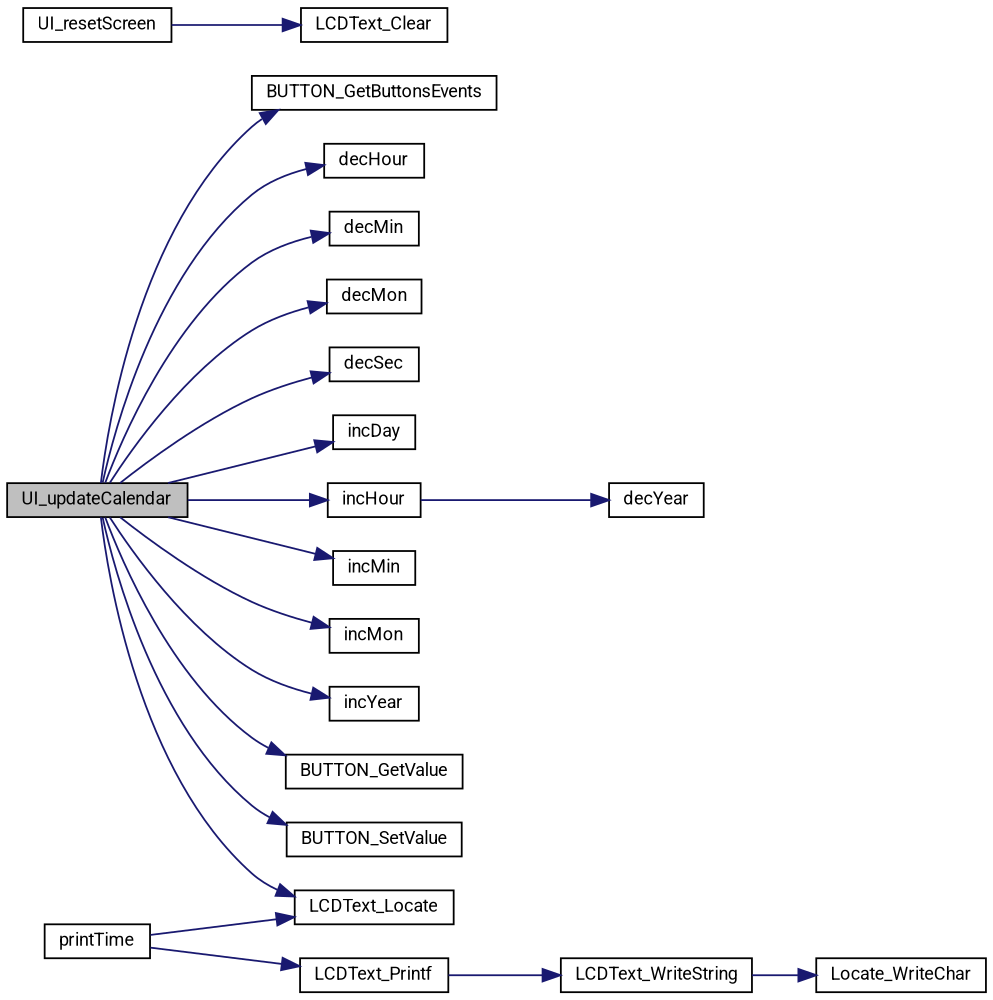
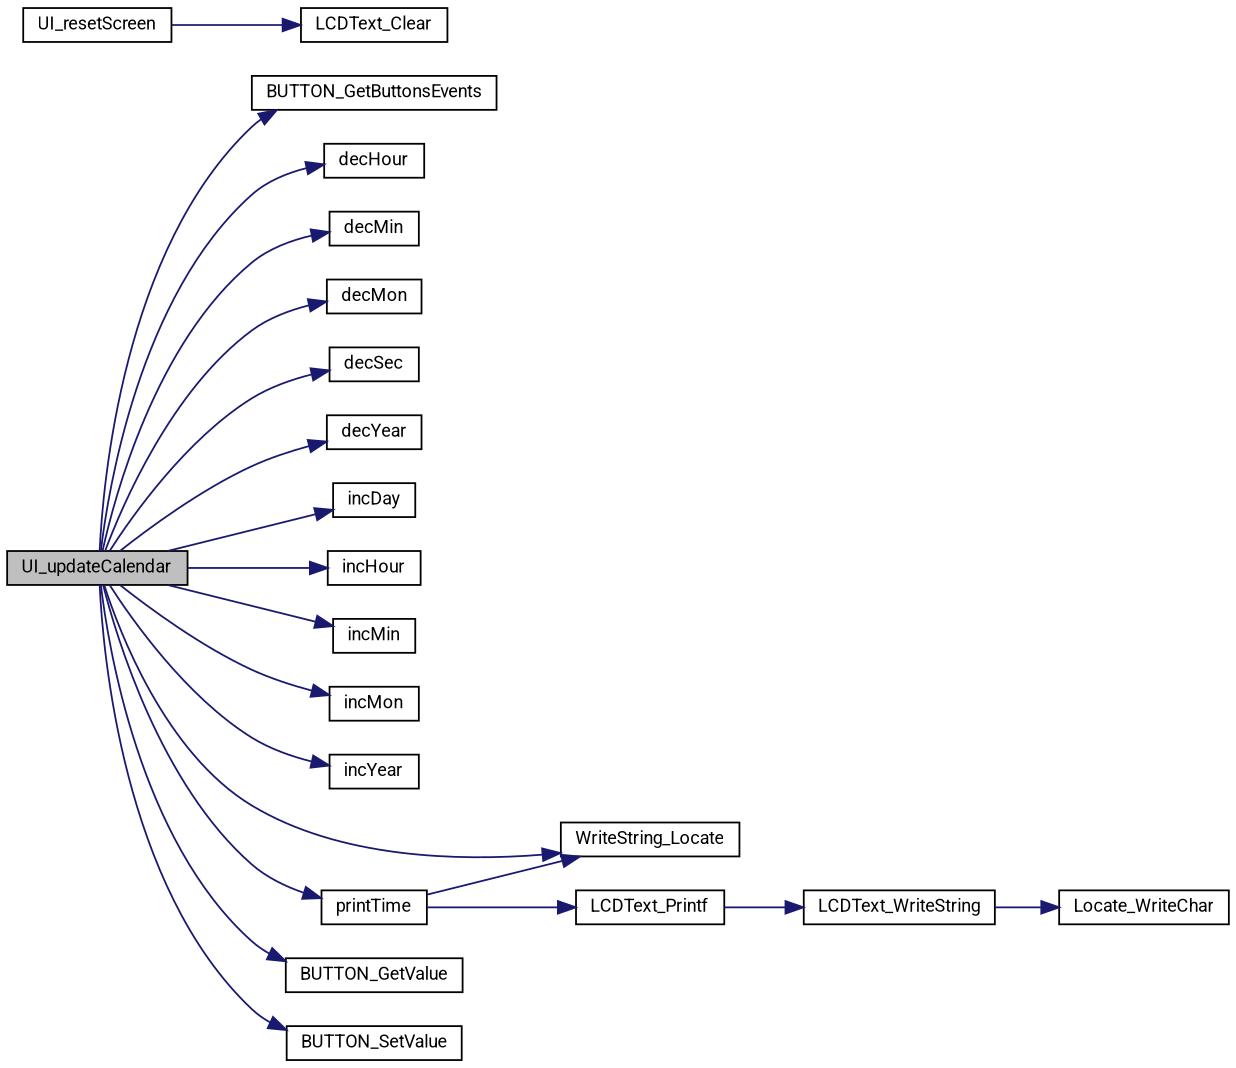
(506, 500) -> (209, 489)
none -> (172, 762)
(374, 907) -> (650, 839)
